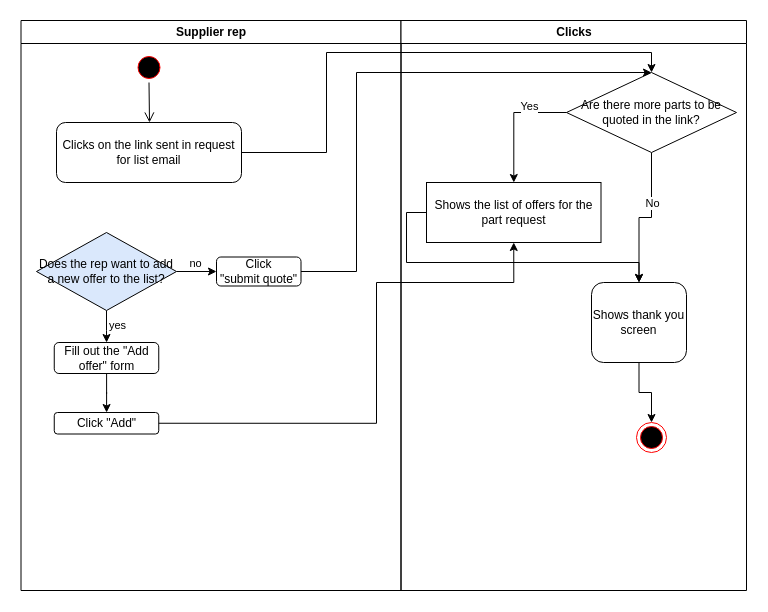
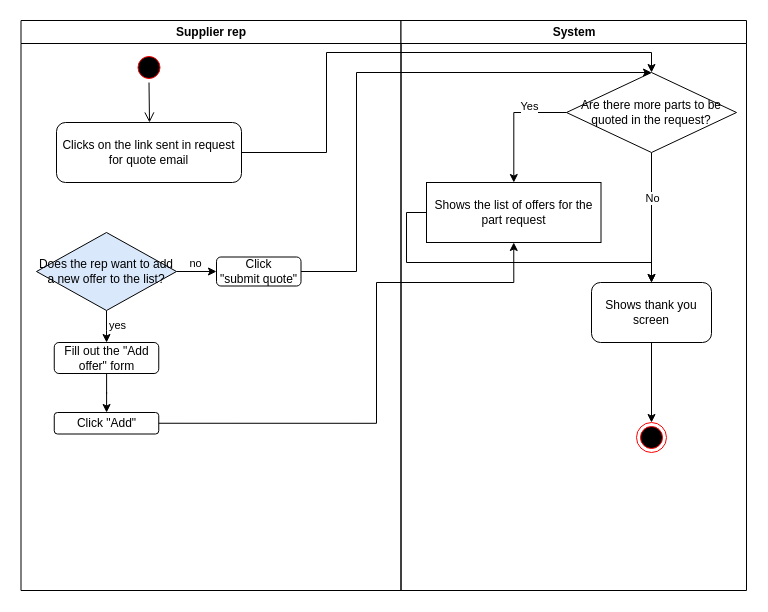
(575, 33) -> (575, 33)
(652, 113) -> (652, 113)
(149, 153) -> (149, 153)
(639, 323) -> (652, 313)
